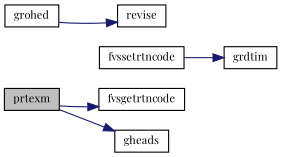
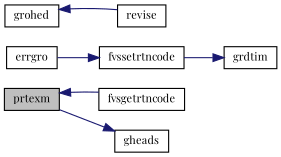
(83, 23) -> (94, 9)
none -> (32, 58)
(74, 107) -> (85, 92)
